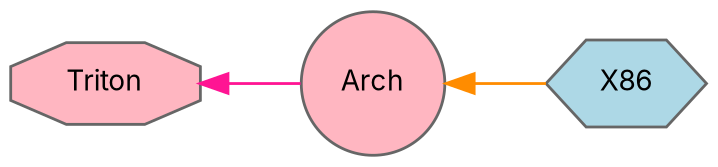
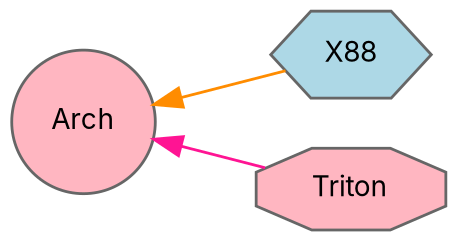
(265, 84) -> (223, 157)
(626, 84) -> (351, 55)
